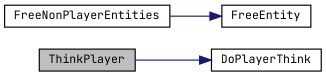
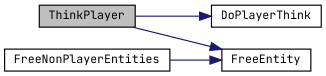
none -> (172, 37)
